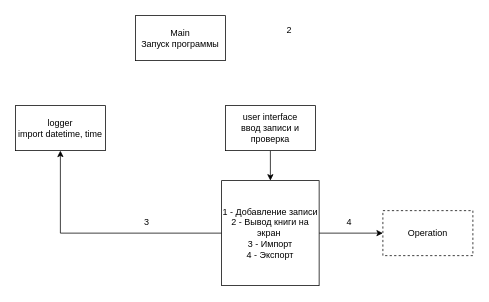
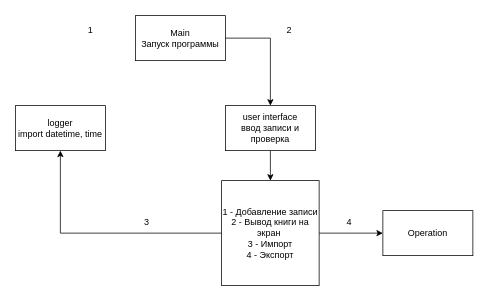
none -> (90, 30)
none -> (270, 67)
(428, 233) -> (428, 233)
